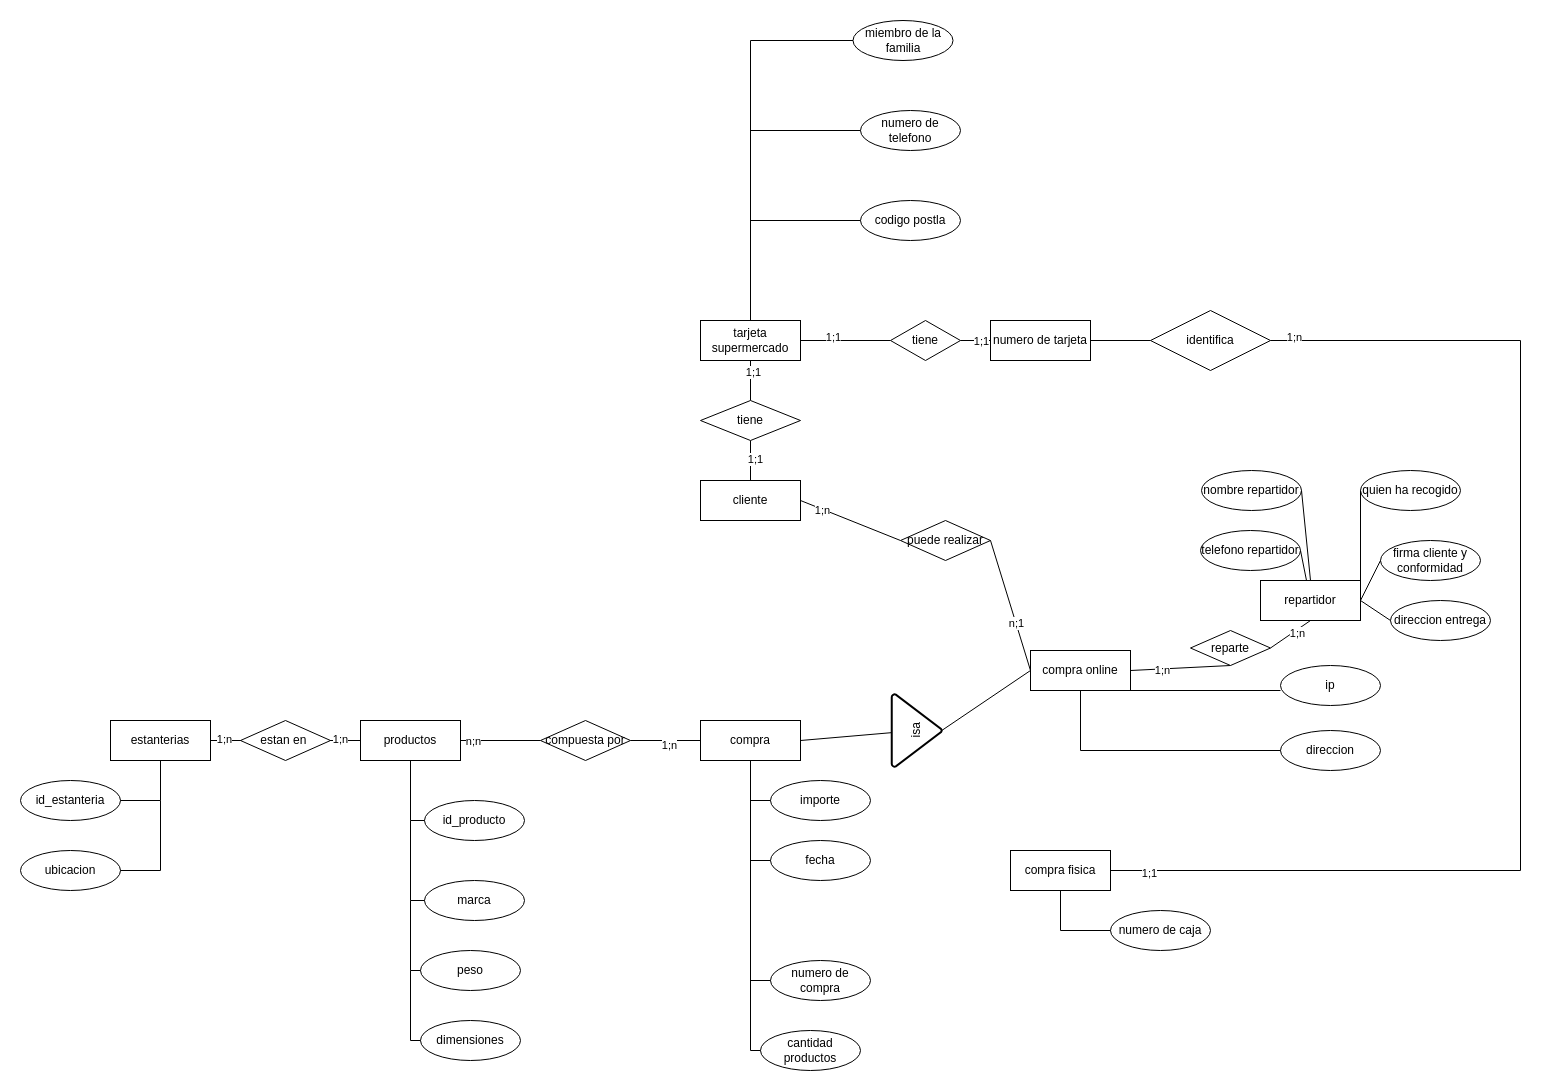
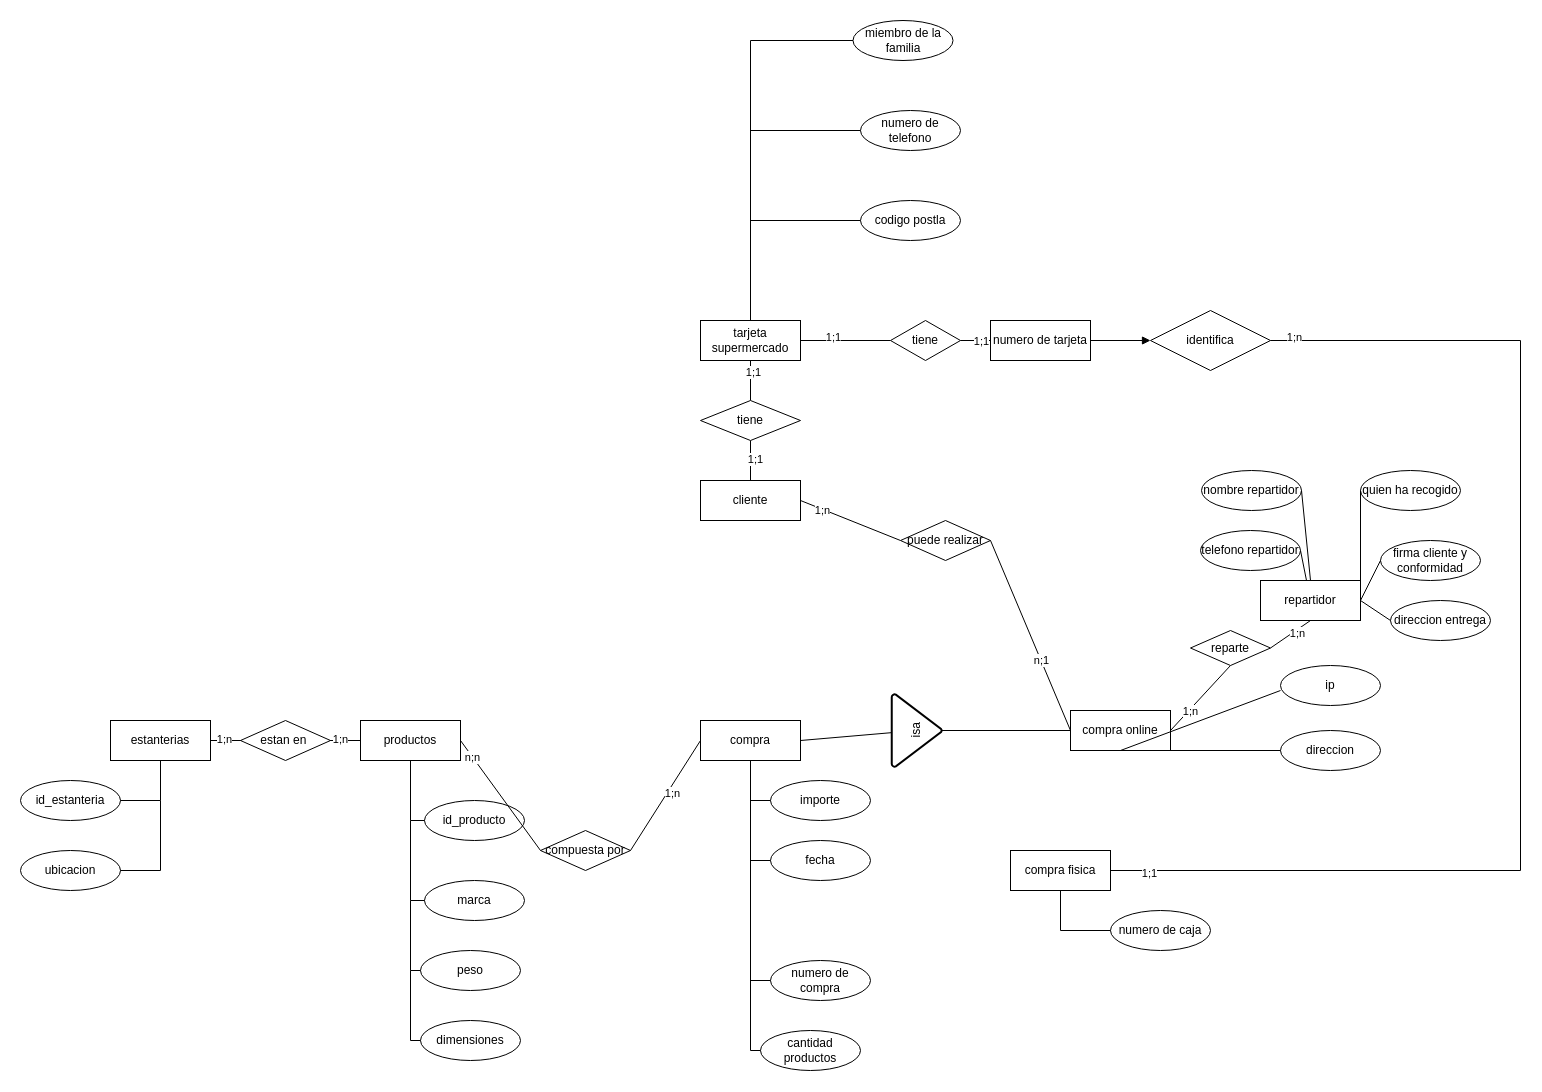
(1144, 341) -> (1141, 341)
(1081, 671) -> (1121, 731)
(586, 741) -> (586, 851)
